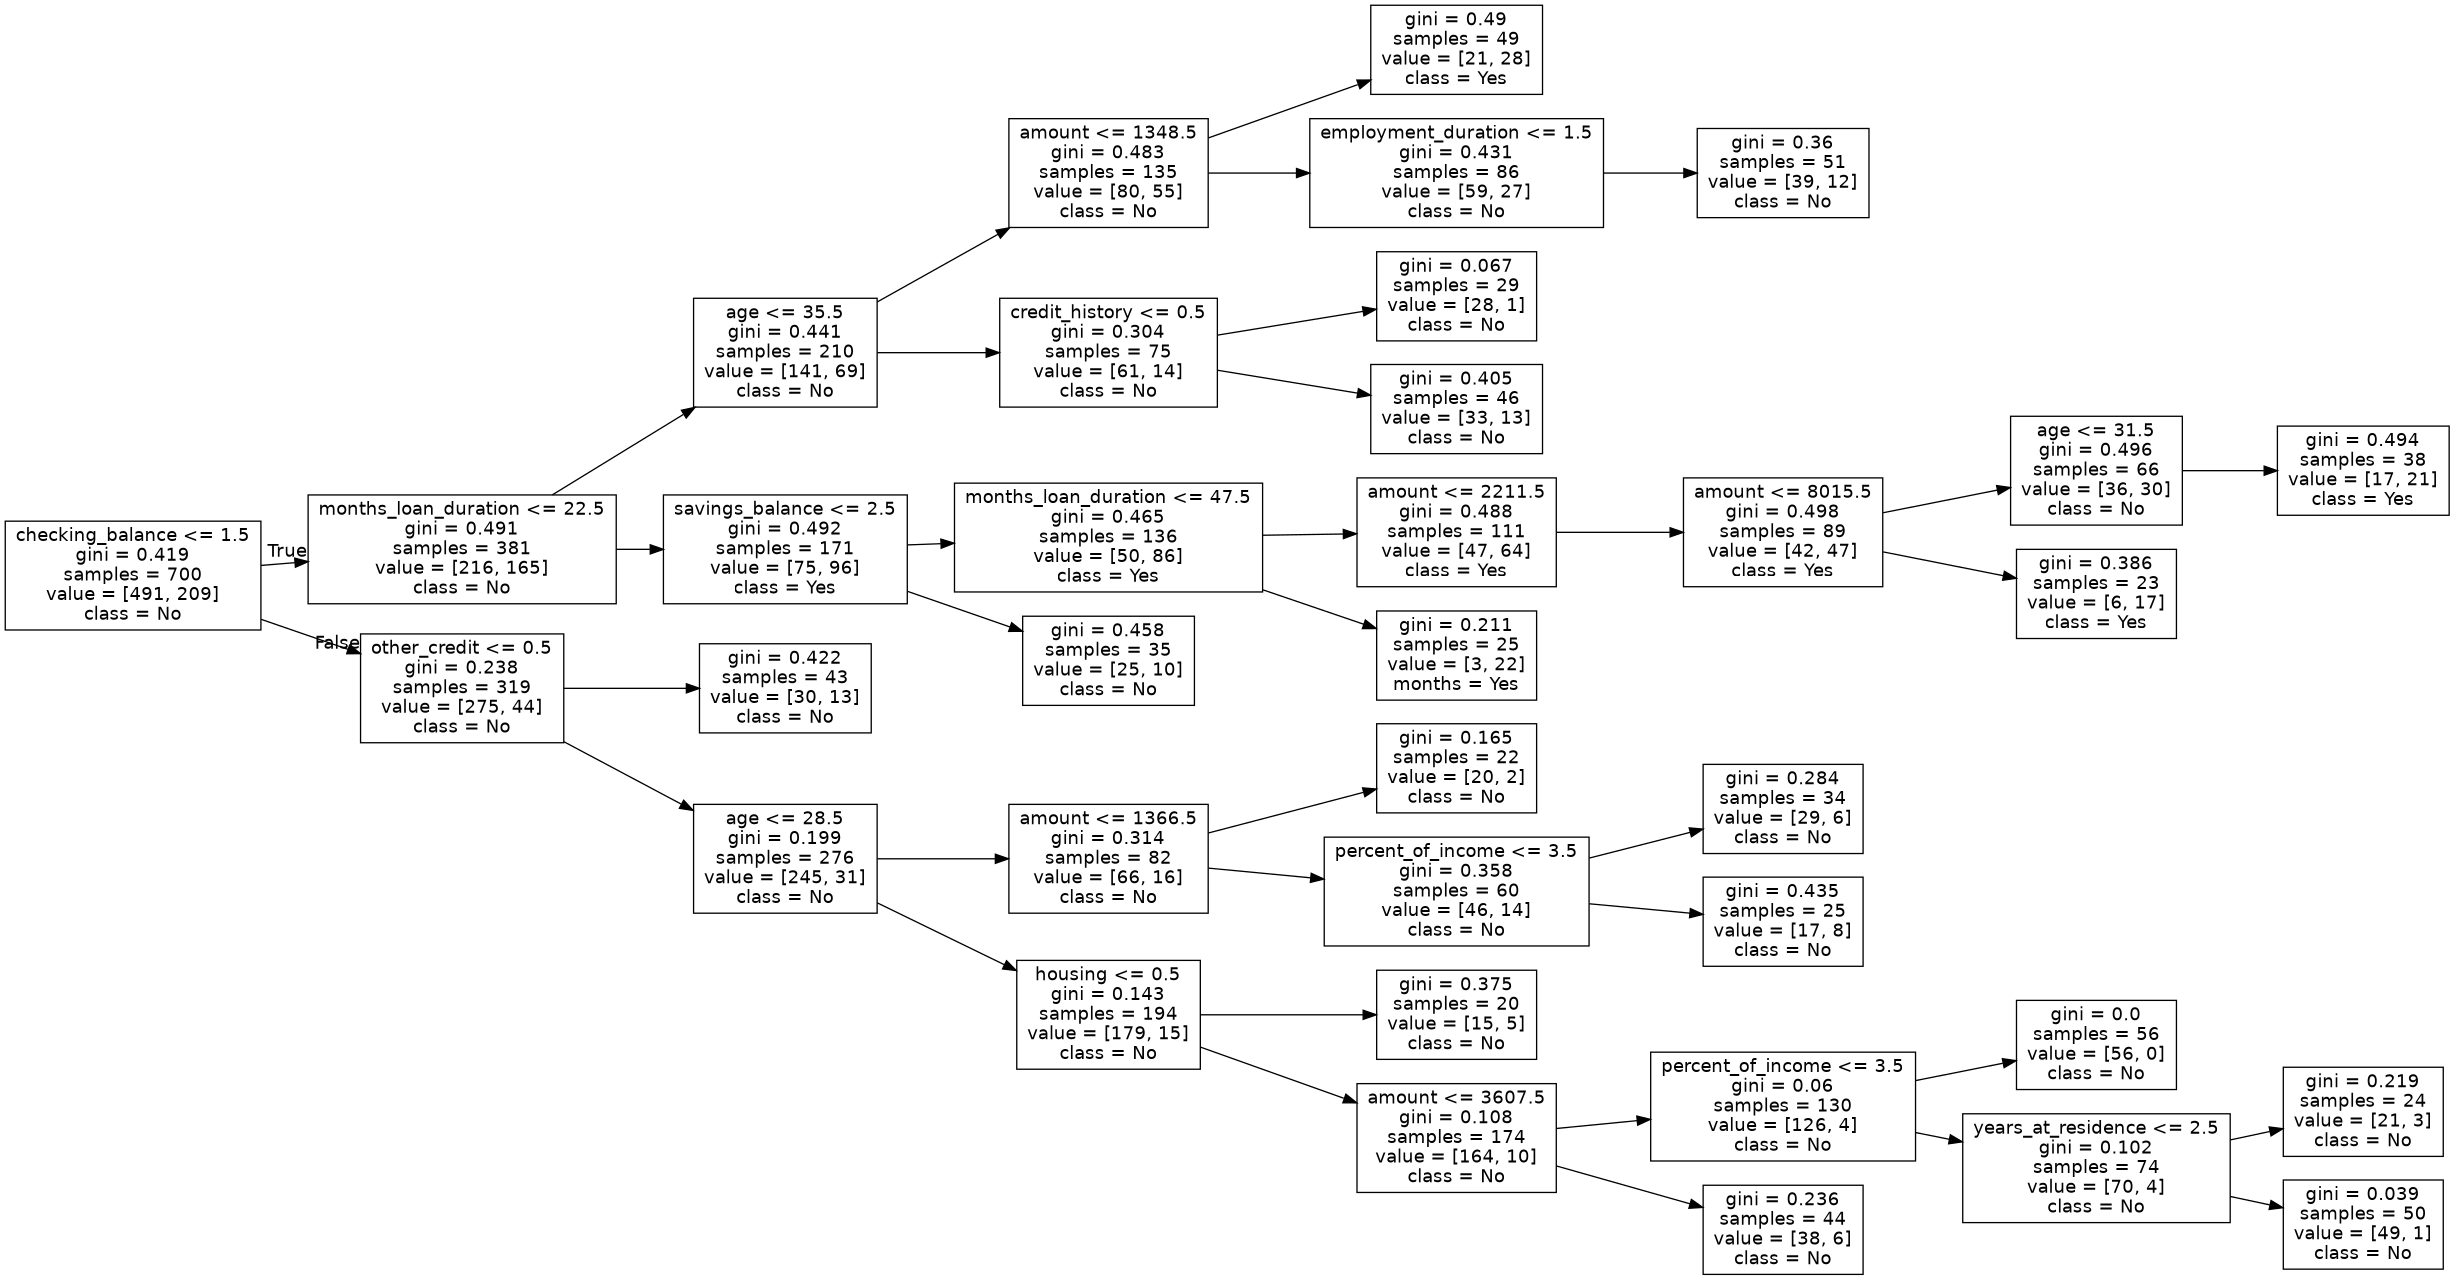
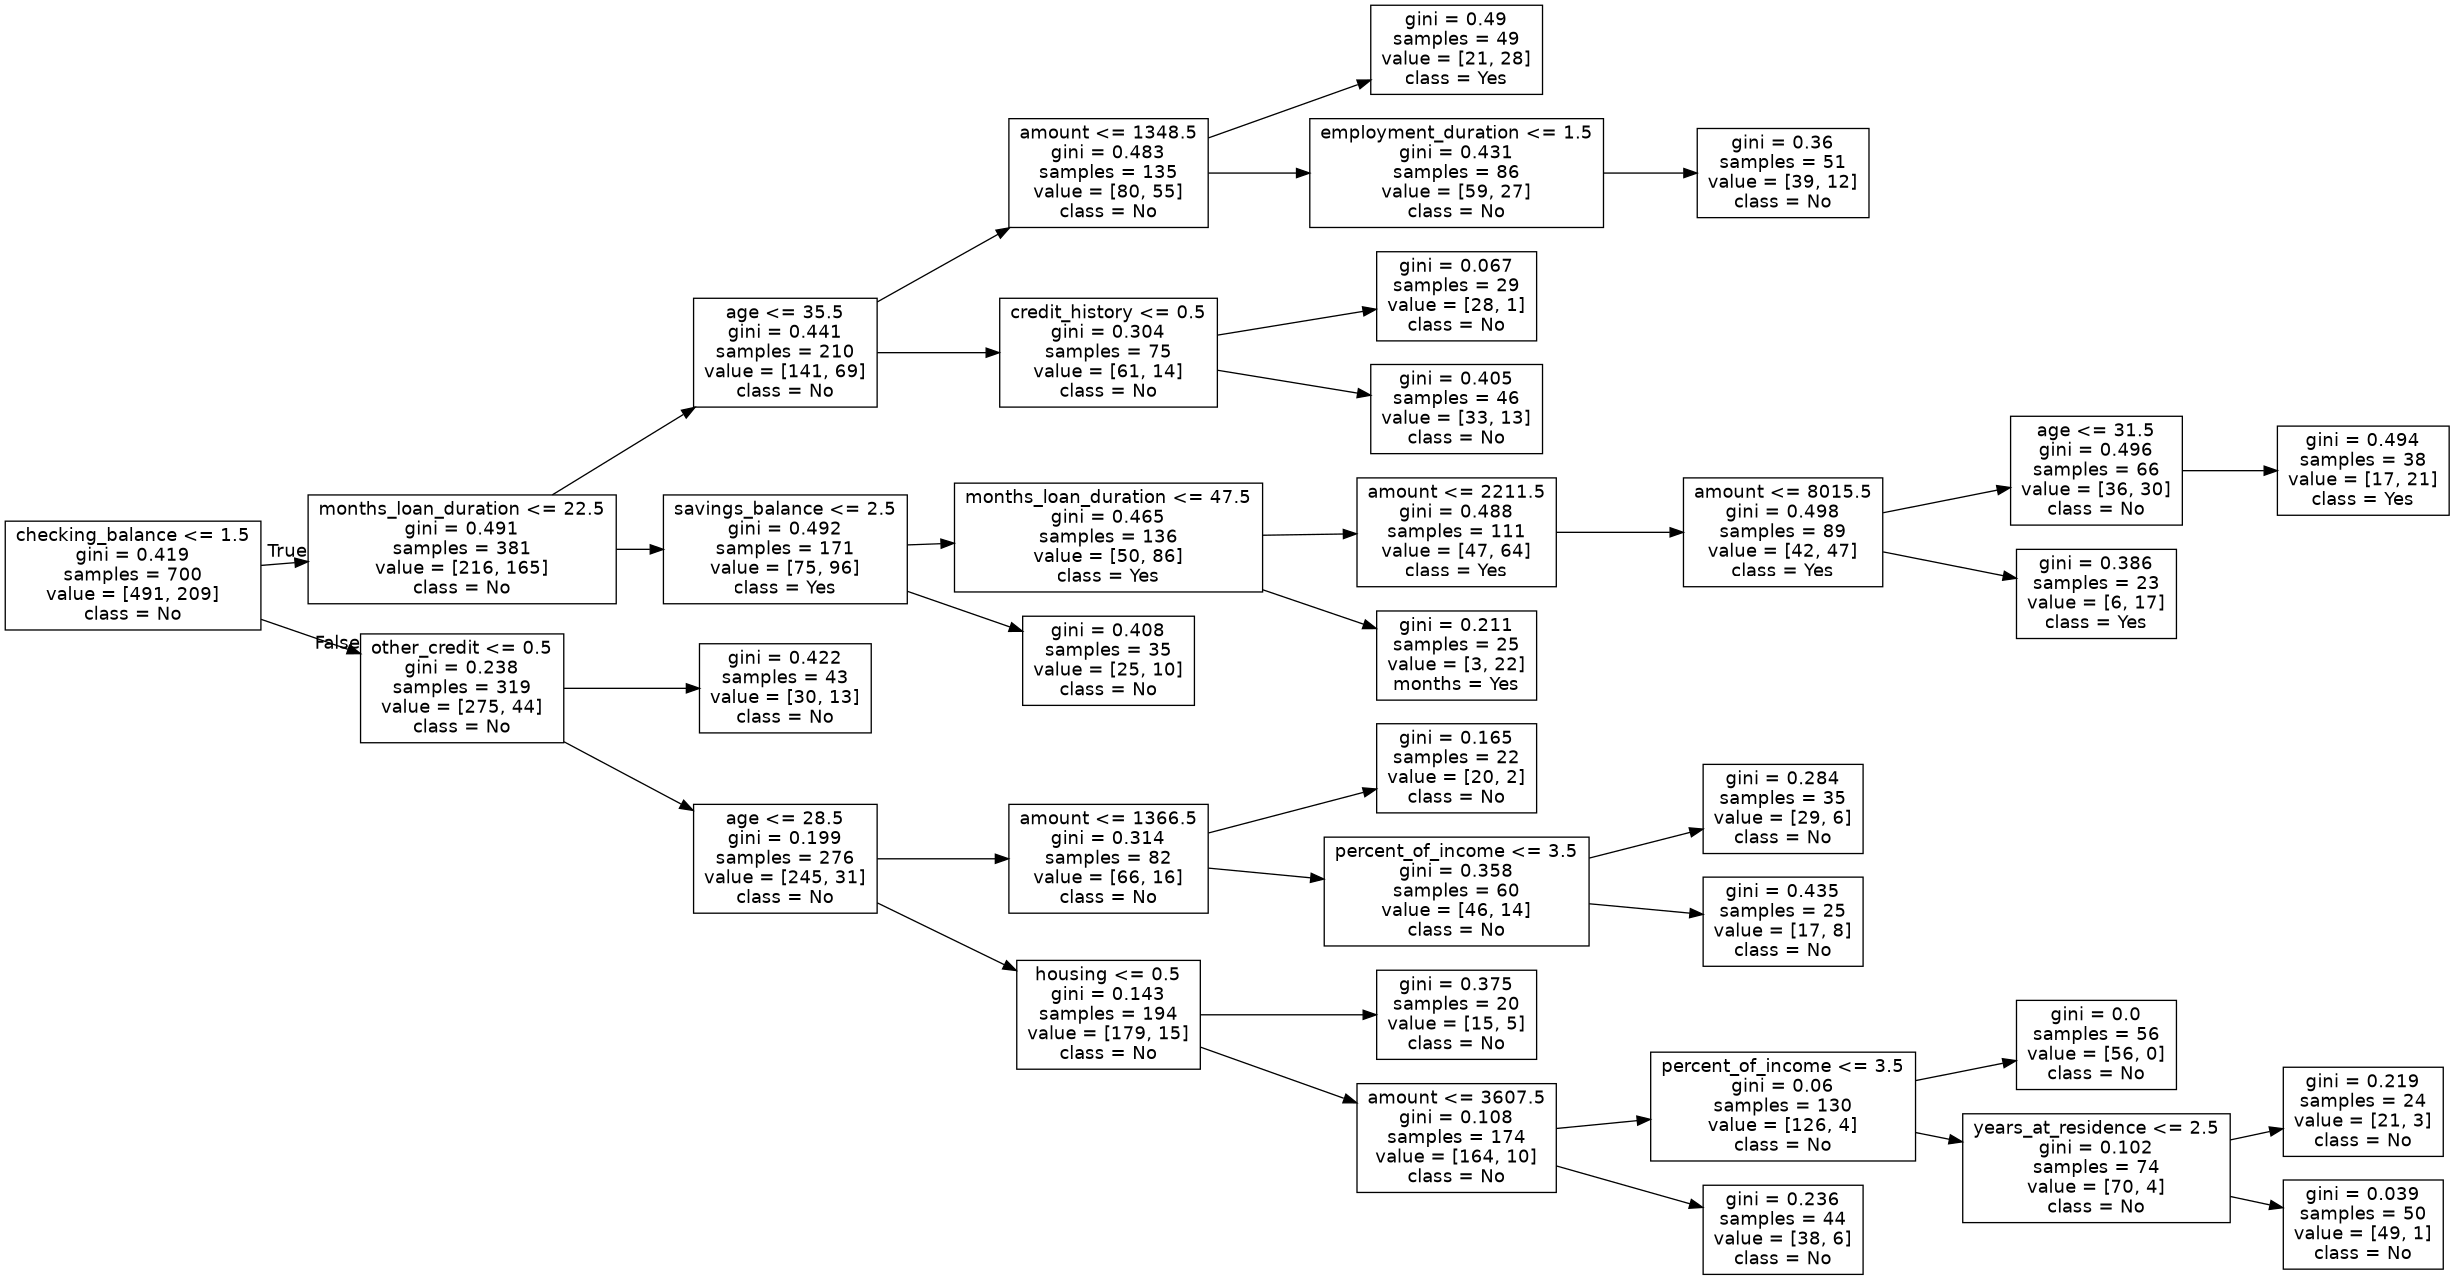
(1109, 661) -> (1109, 661)
(1783, 809) -> (1783, 809)
